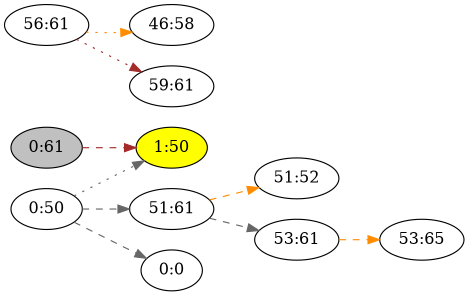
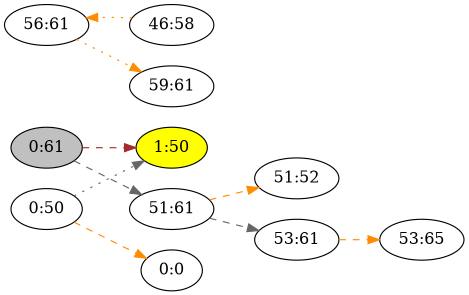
(103, 33) -> (115, 17)
(104, 53) -> (104, 53)
(100, 209) -> (101, 174)
(105, 238) -> (105, 238)
